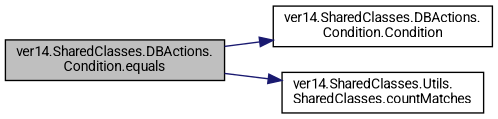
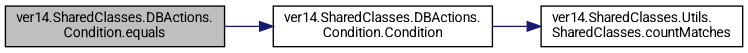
(246, 76) -> (510, 26)
